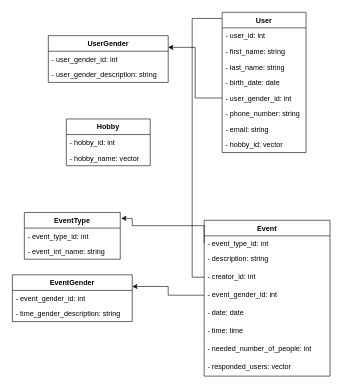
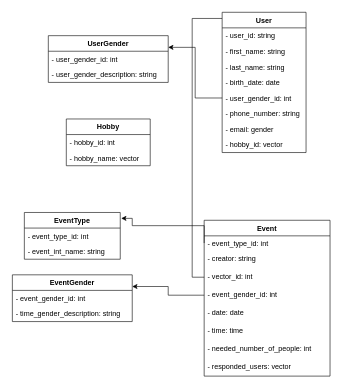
(249, 36) -> (255, 36)
(250, 130) -> (251, 130)
(244, 259) -> (238, 259)
(237, 277) -> (235, 277)
